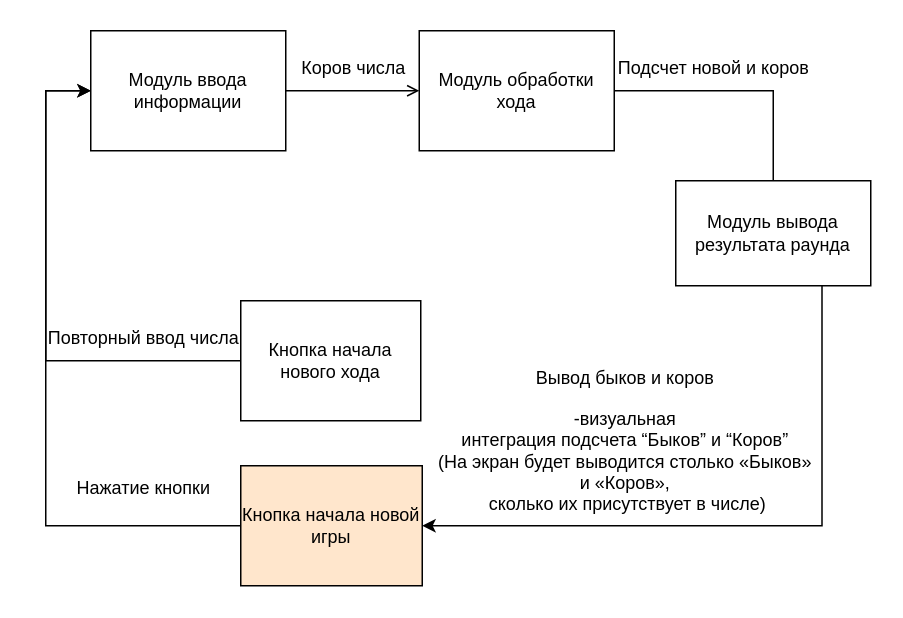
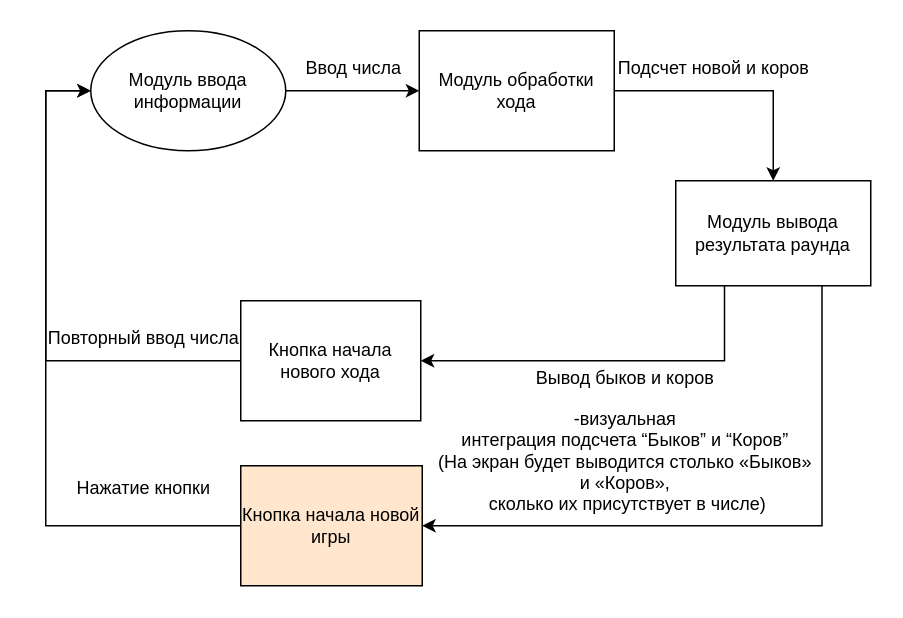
(354, 68) -> (354, 68)
(188, 91) -> (188, 91)
(410, 91) -> (408, 91)
(773, 173) -> (773, 169)
none -> (615, 361)
